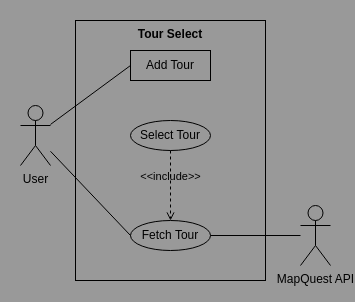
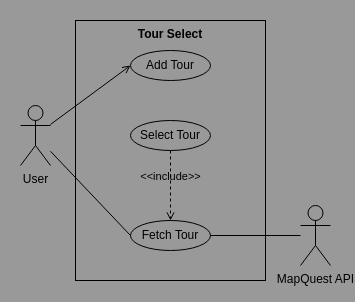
(171, 66) -> (171, 66)
(127, 68) -> (126, 69)
